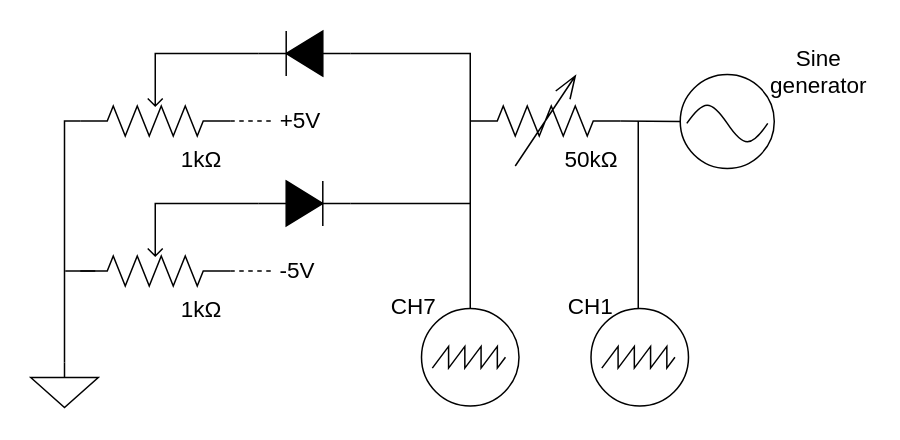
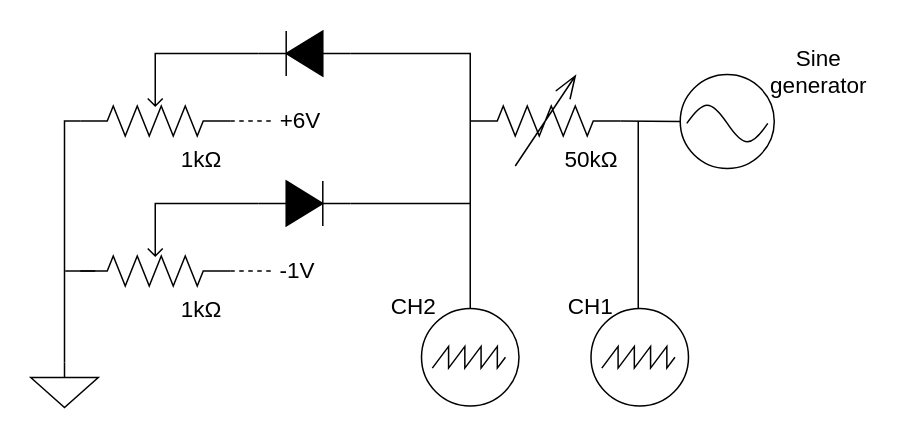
(301, 119) -> (301, 119)
(298, 269) -> (298, 269)
(414, 305) -> (414, 305)
